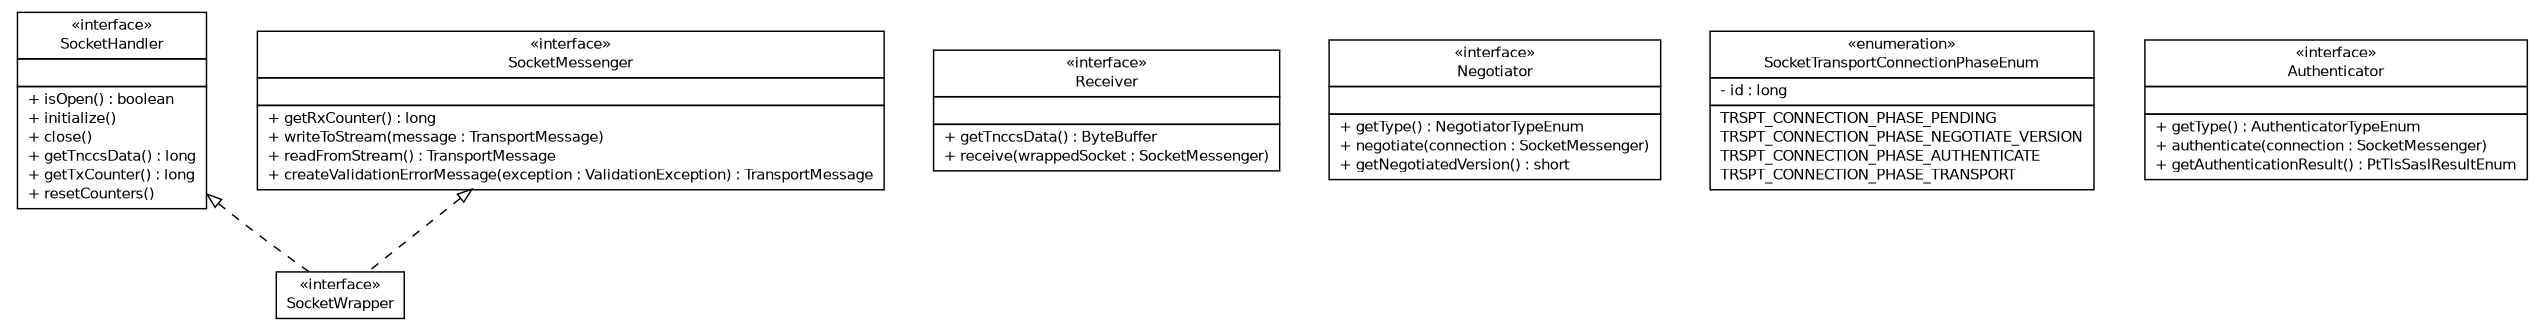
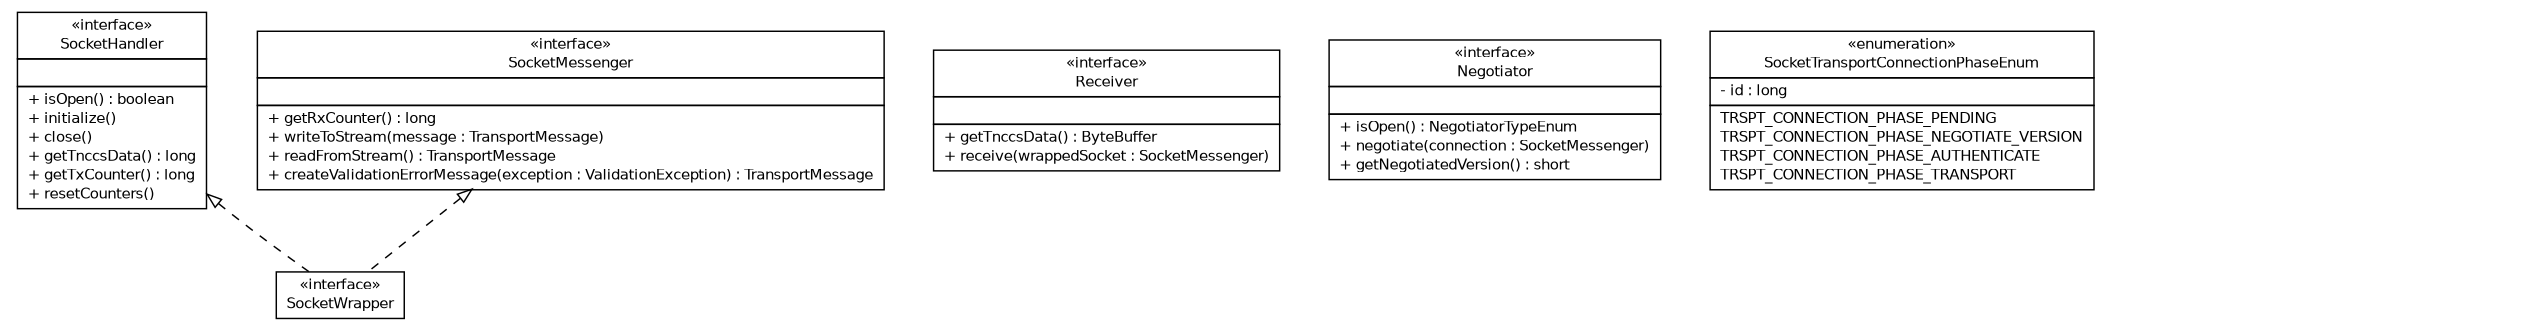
(2335, 110) -> none
(1462, 127) -> (1459, 127)
